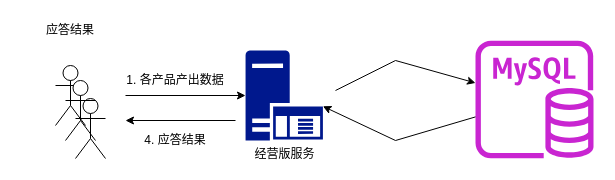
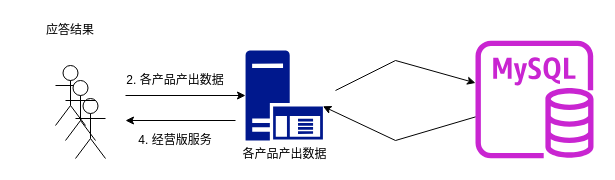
(176, 81) -> (176, 81)
(176, 141) -> (176, 141)
(285, 155) -> (285, 155)
